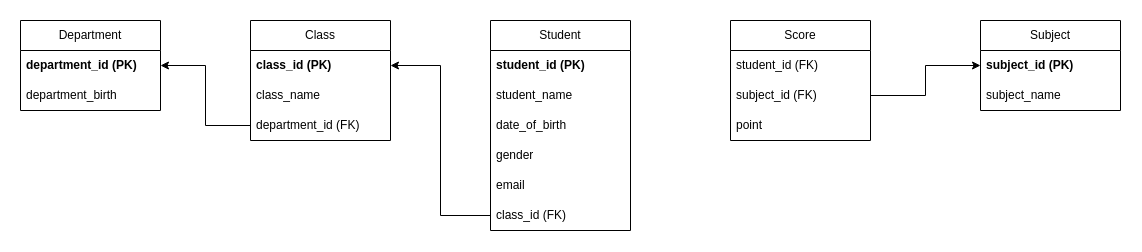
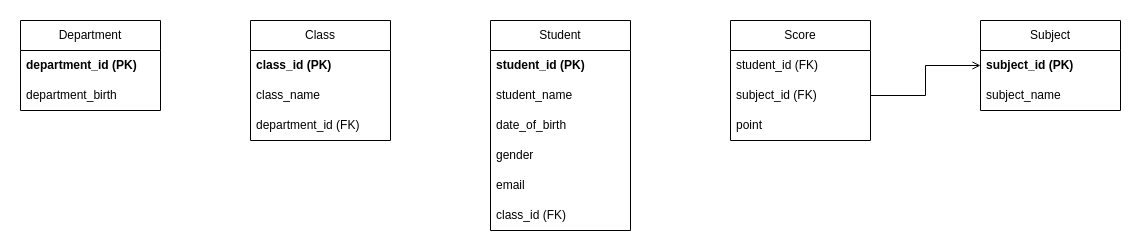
(972, 66) -> (973, 66)
(206, 99) -> none
(441, 144) -> none
